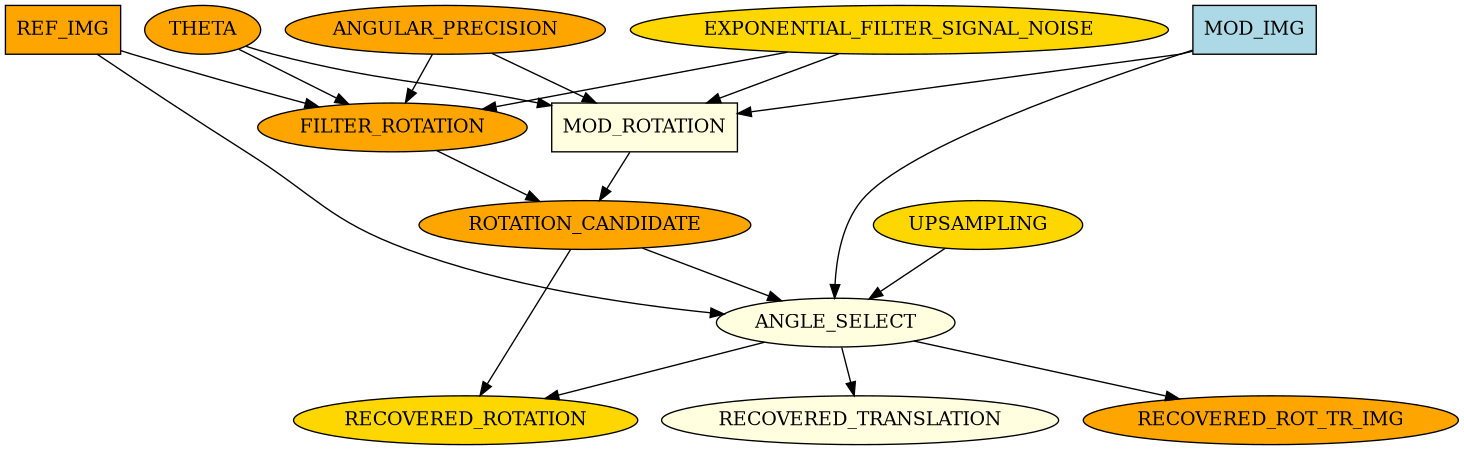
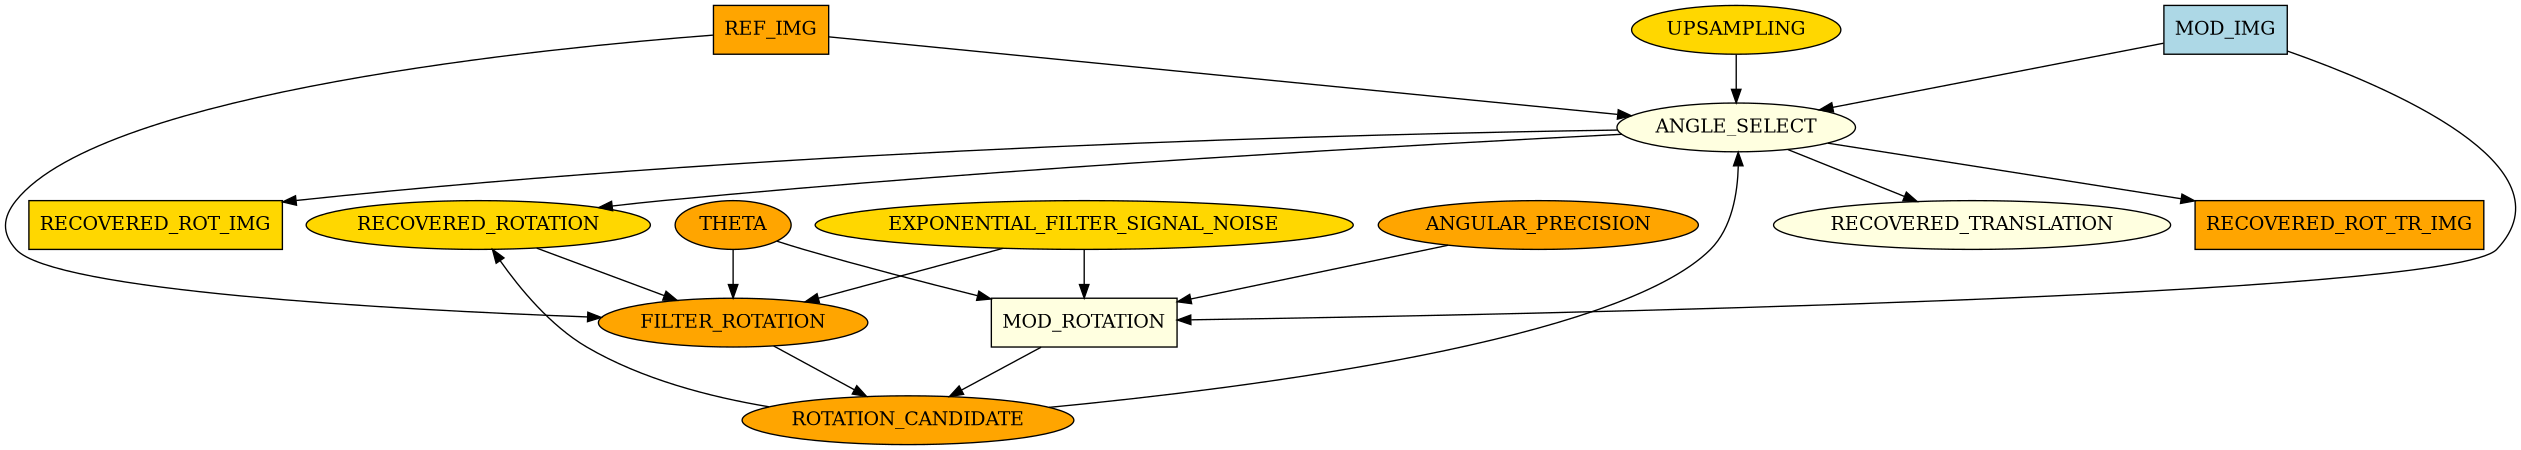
(422, 72) -> (600, 272)
none -> (156, 225)
(1271, 420) -> (2339, 225)
